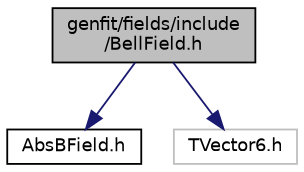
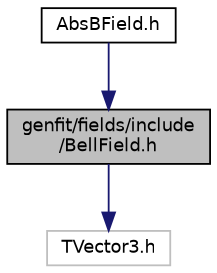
(116, 89) -> (109, 67)
(235, 147) -> (109, 248)
